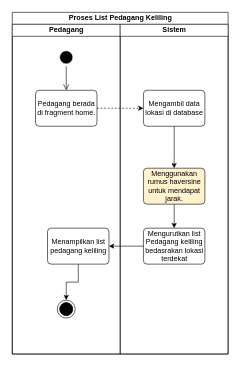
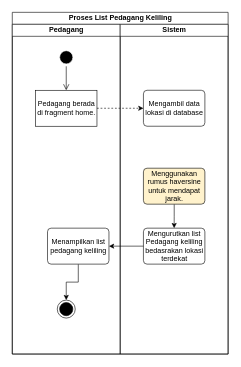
(66, 108) -> (66, 108)
(174, 162) -> none
